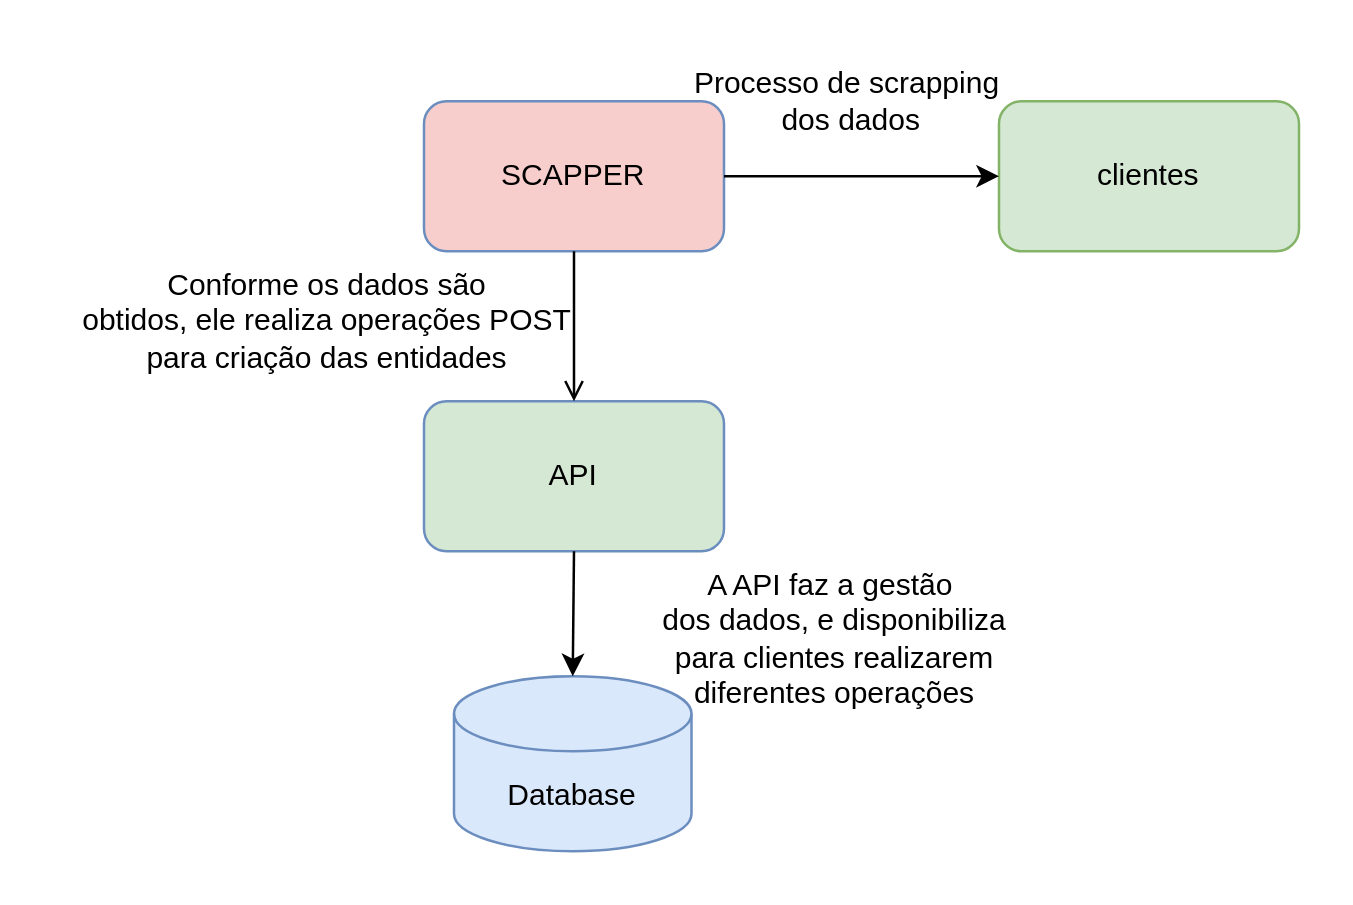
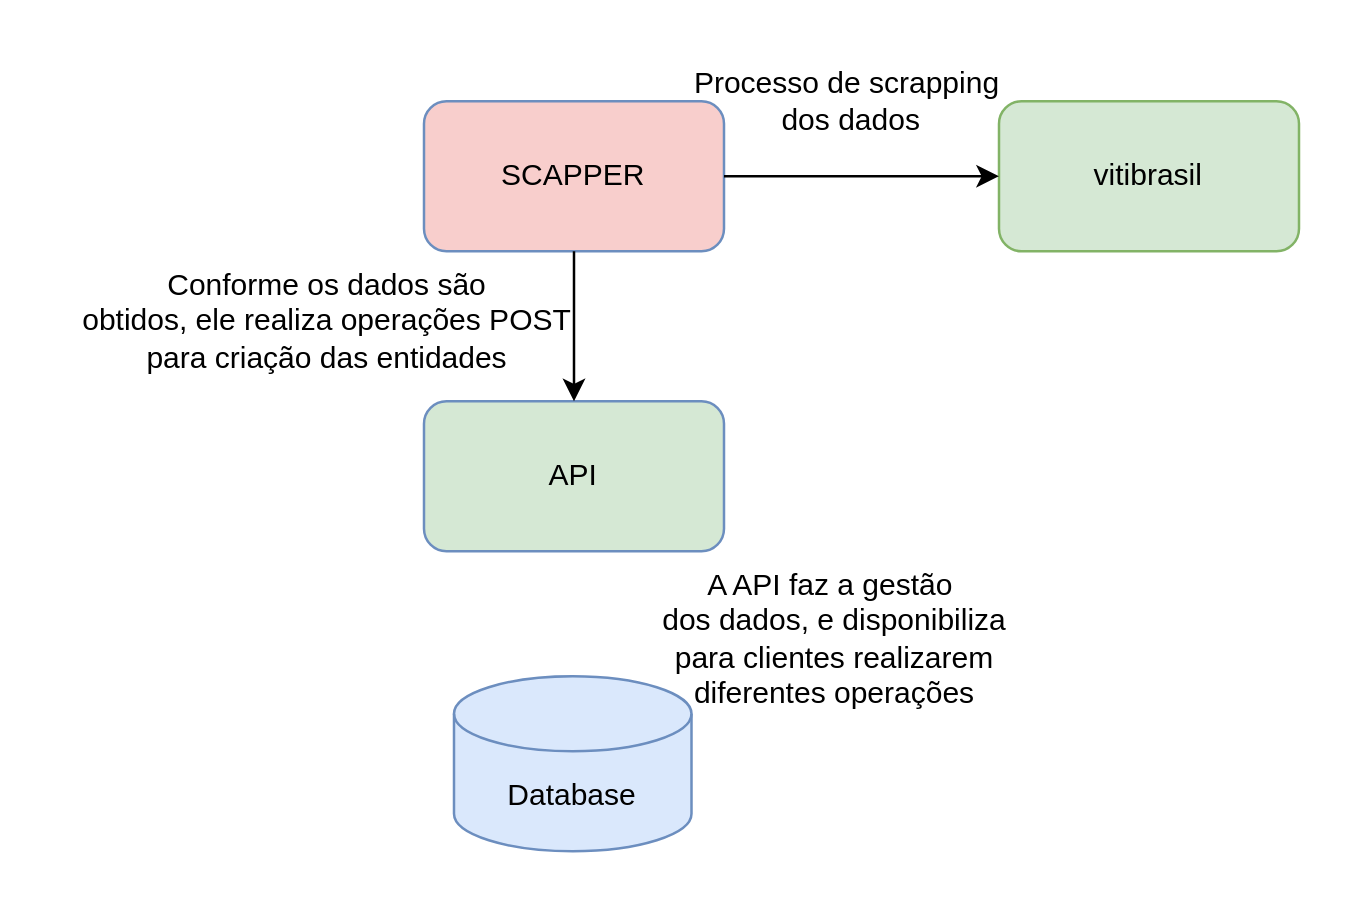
(1149, 176) -> (1149, 176)
(574, 387) -> (574, 383)
(573, 605) -> none
